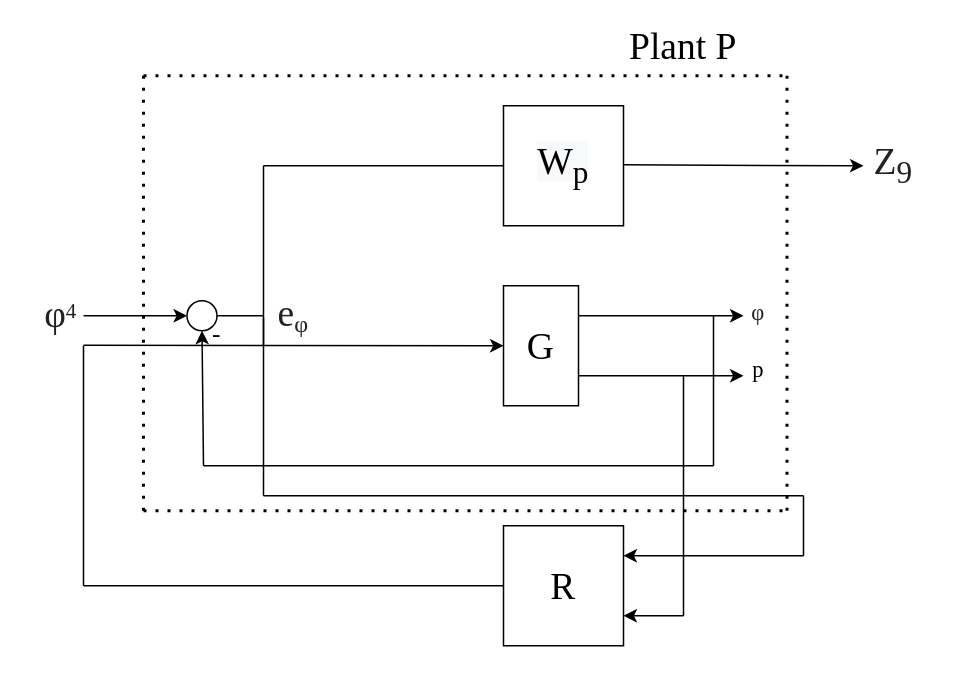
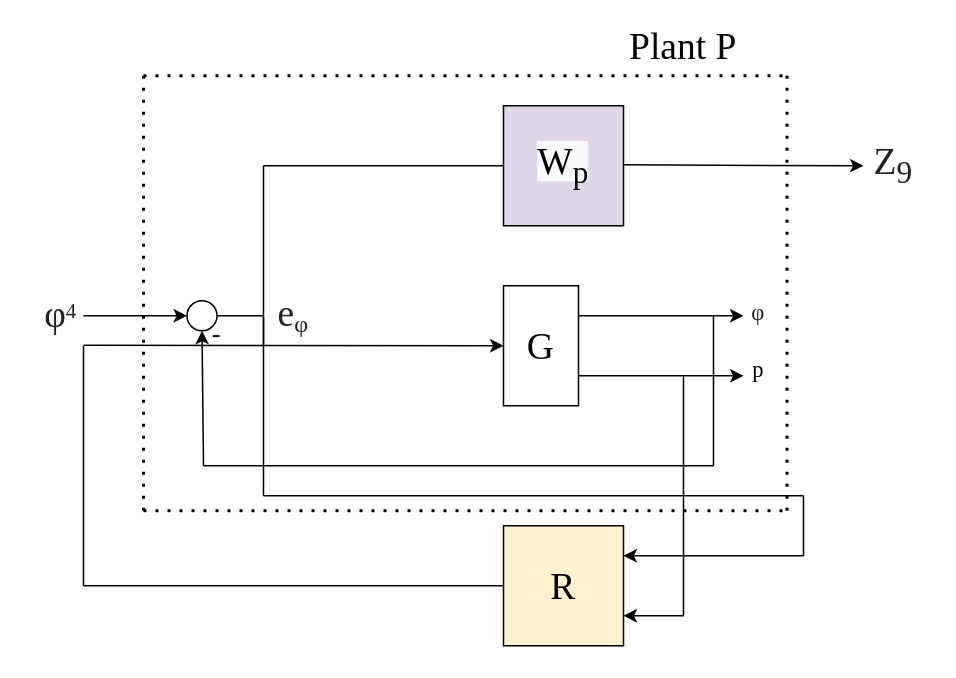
(563, 166) -> (563, 166)
(563, 586) -> (563, 586)
